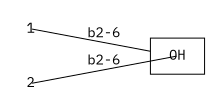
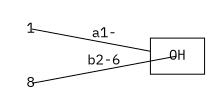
(104, 34) -> (104, 34)
(31, 83) -> (31, 83)
